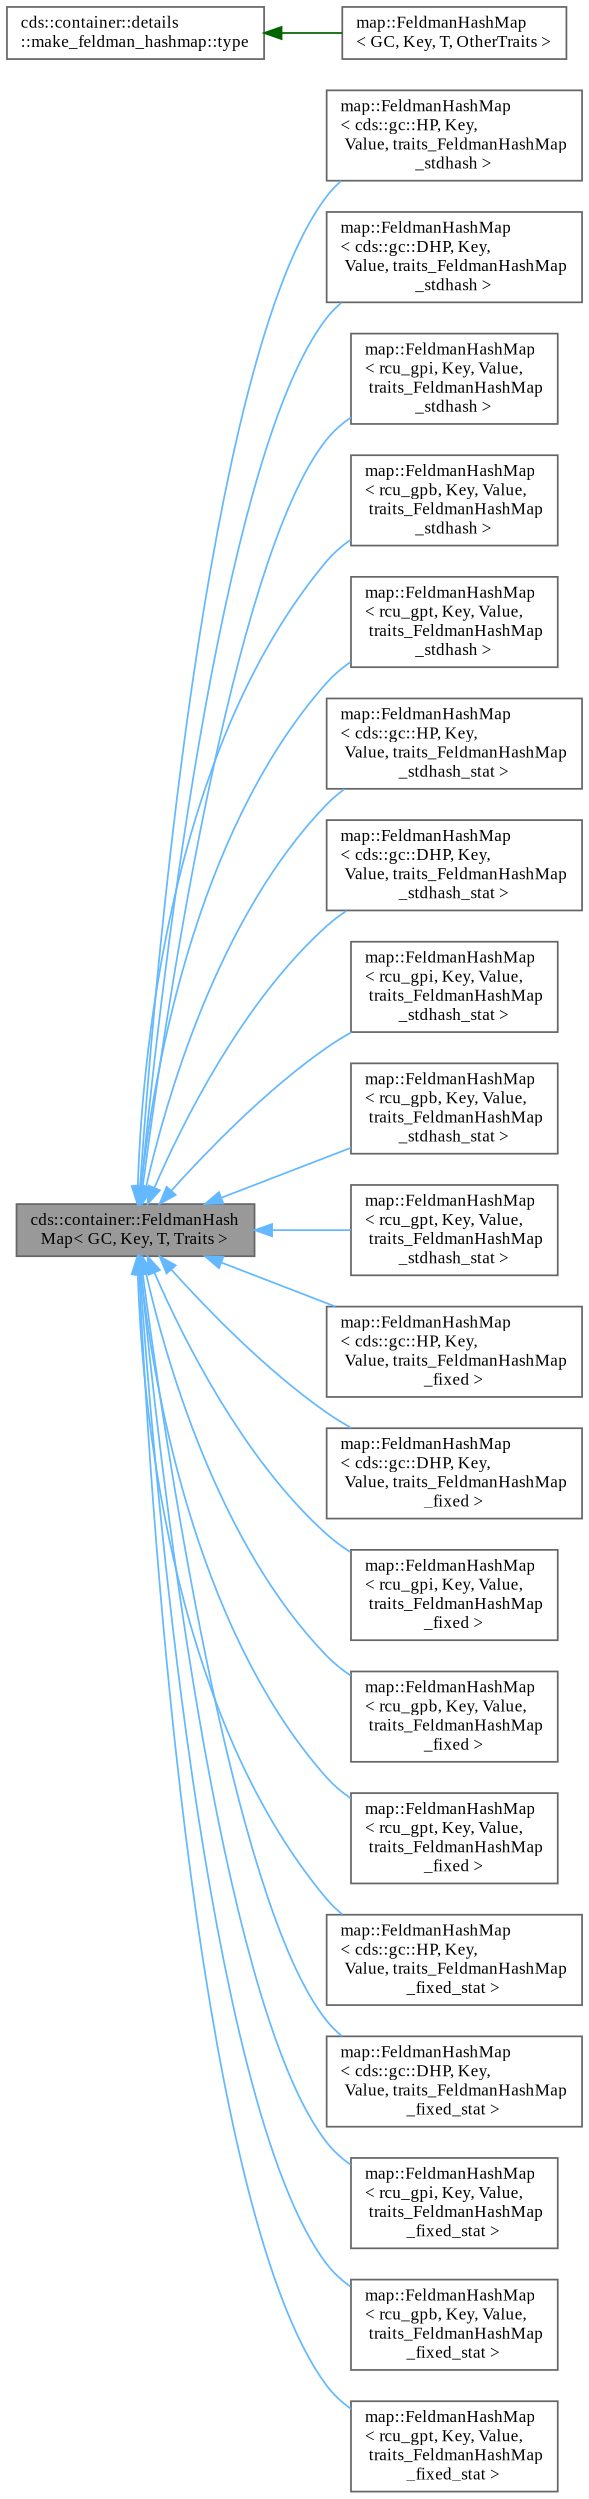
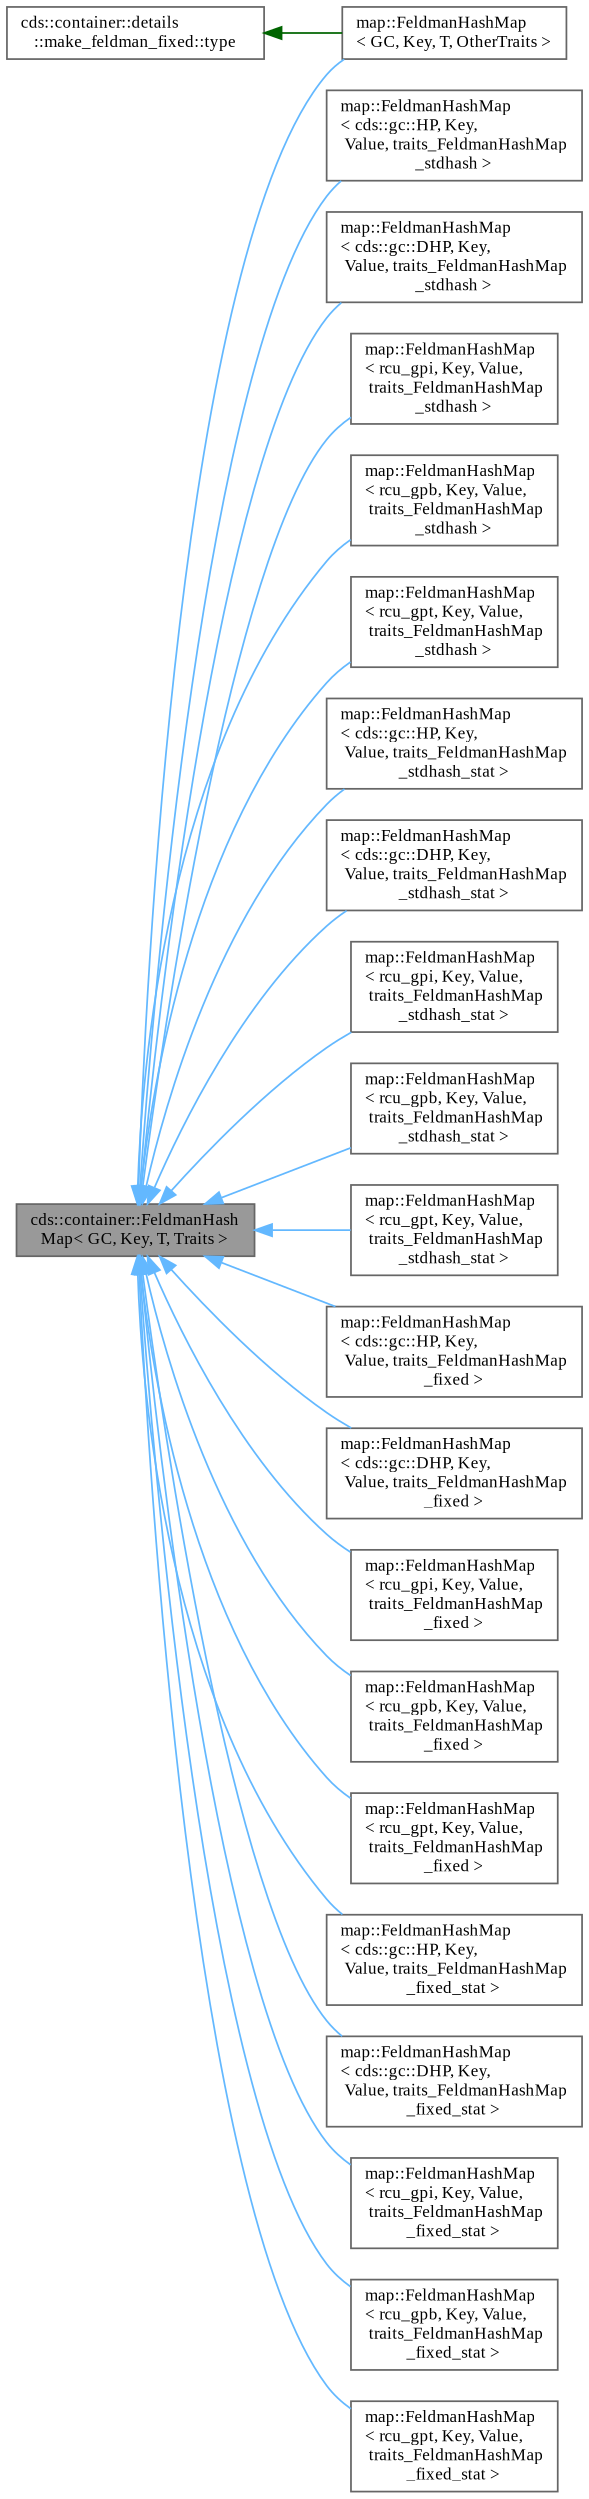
(136, 33) -> (136, 33)
none -> (182, 608)
